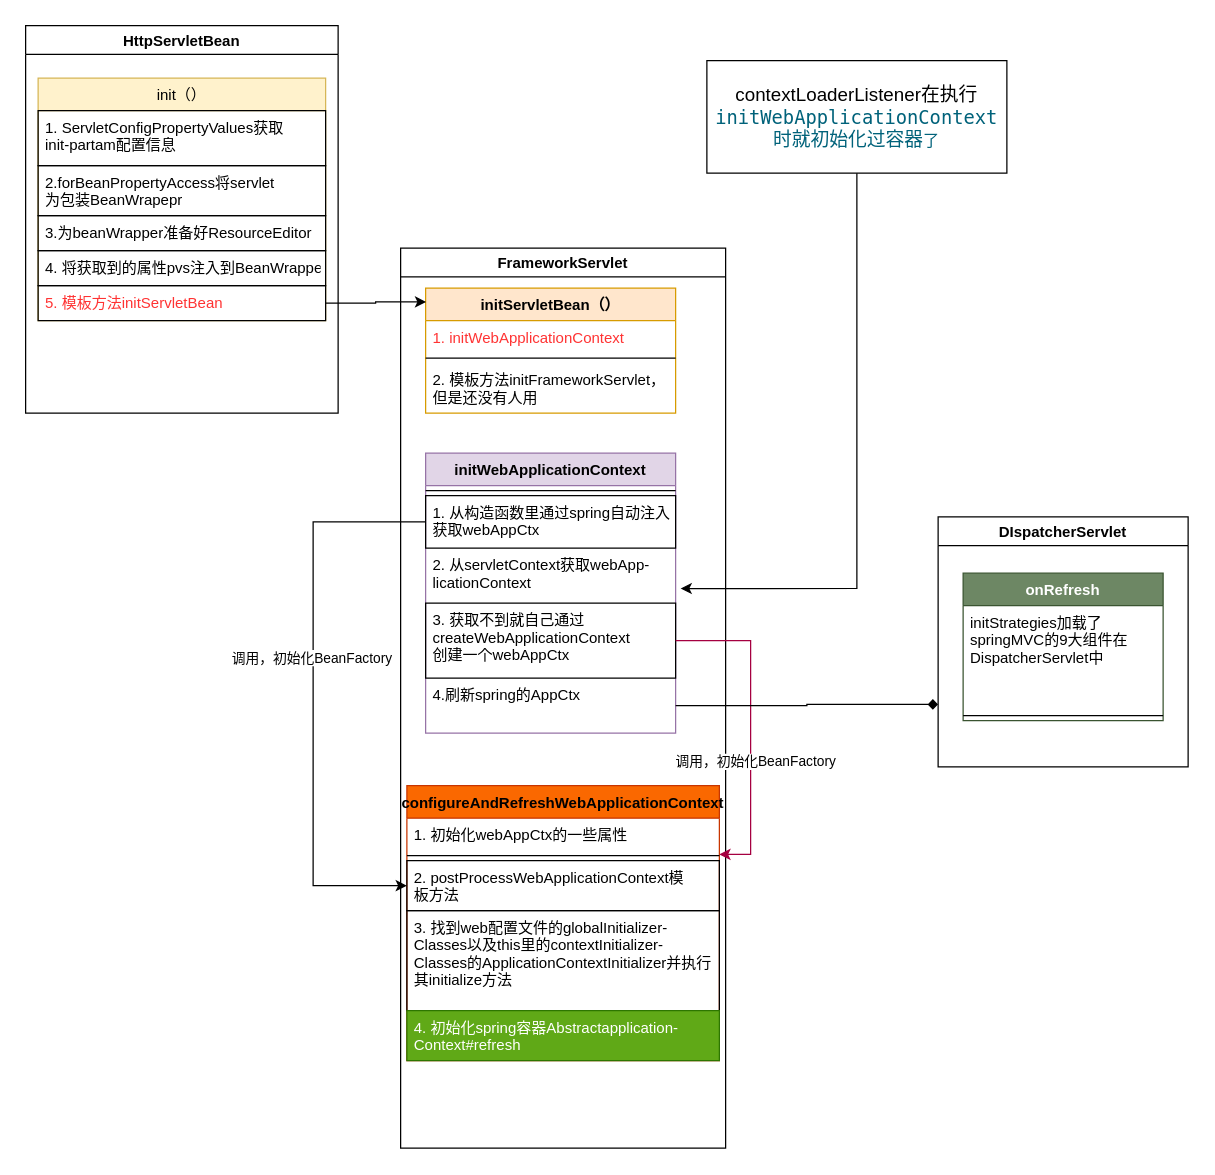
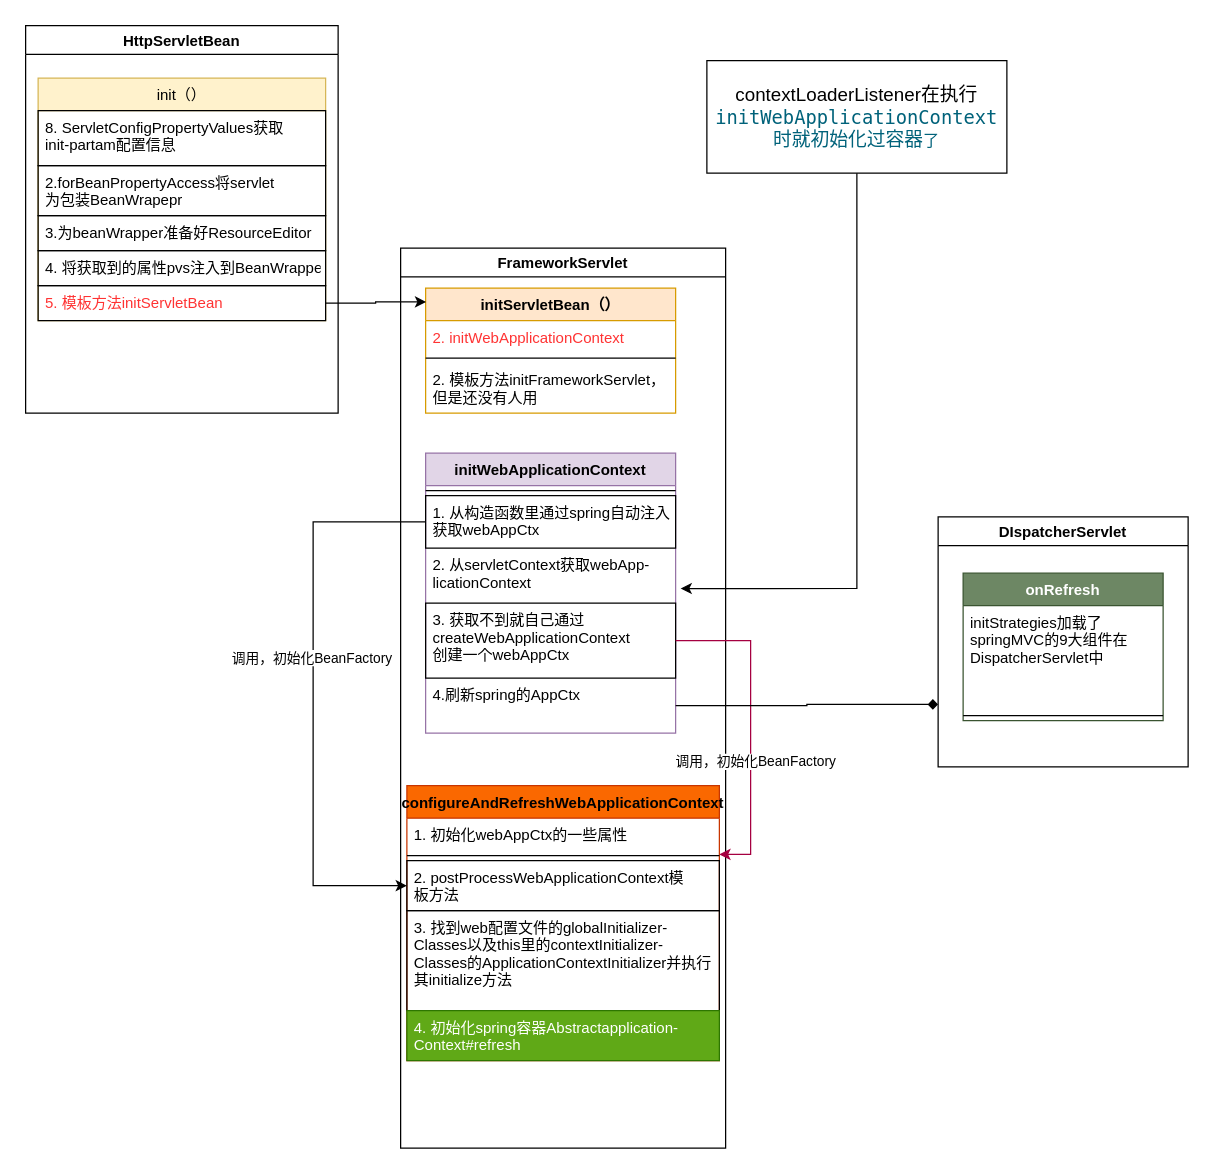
(178, 128) -> (178, 128)
(536, 338) -> (536, 338)
